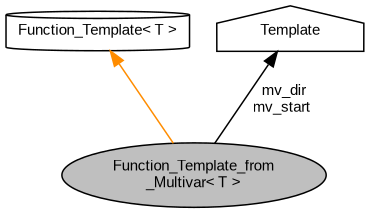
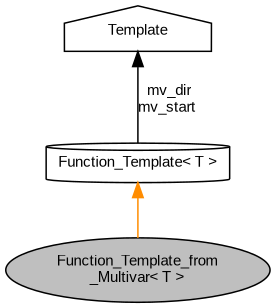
(242, 104) -> (138, 105)
